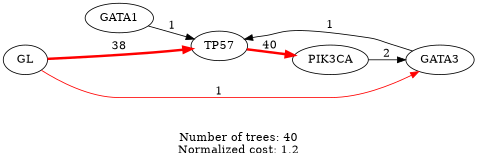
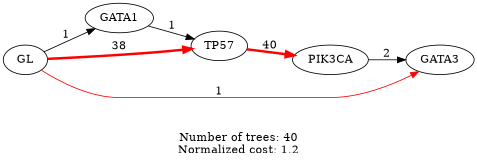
(333, 33) -> none
none -> (66, 42)
